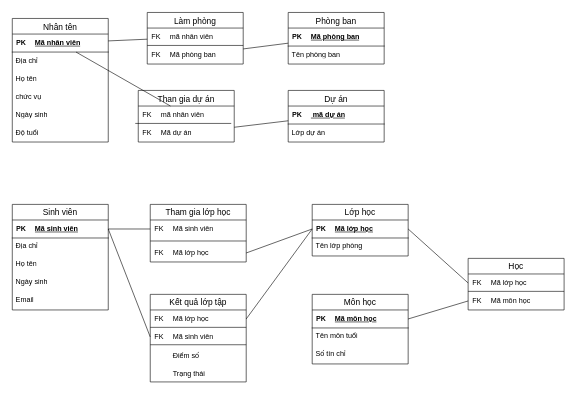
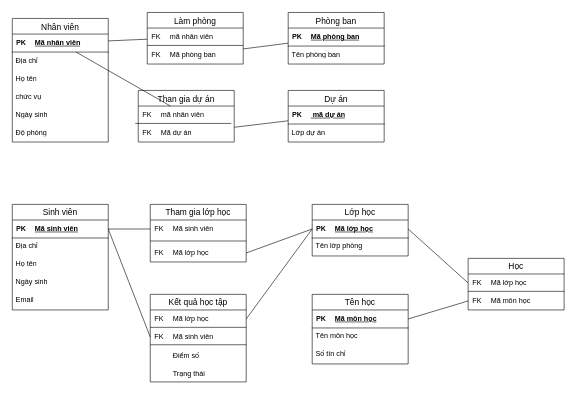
(60, 27) -> (60, 27)
(28, 132) -> (31, 132)
(198, 303) -> (198, 303)
(360, 303) -> (360, 303)
(337, 336) -> (336, 336)
